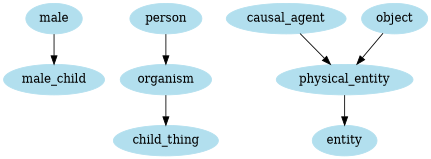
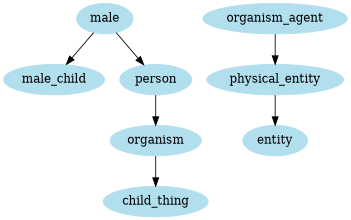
(286, 19) -> (275, 19)
(395, 19) -> none
none -> (127, 45)
